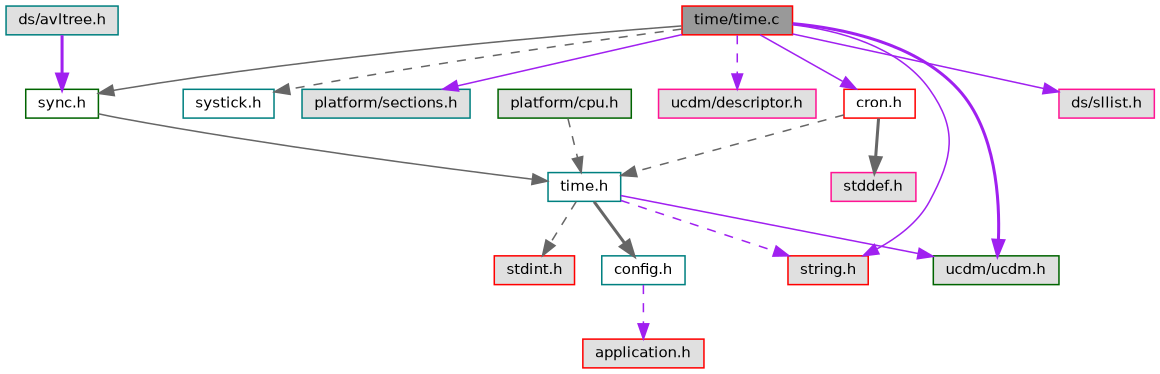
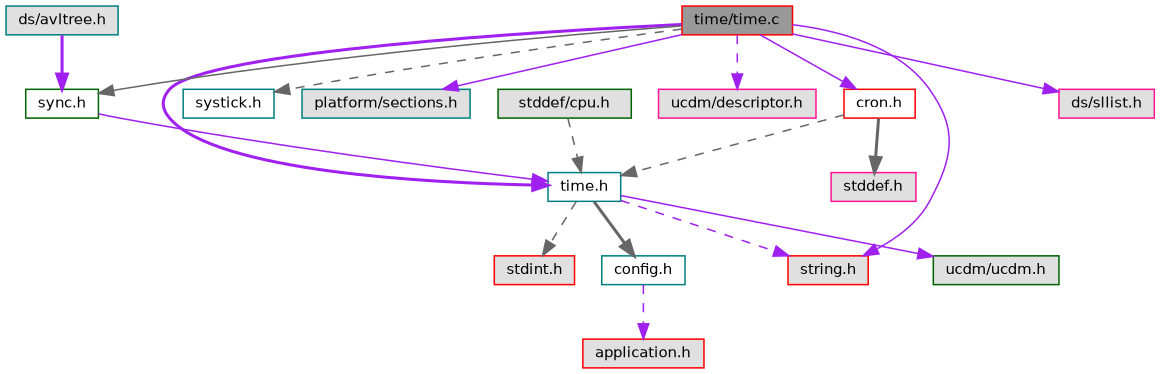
(950, 82) -> (164, 101)
(565, 104) -> (565, 104)
(315, 150) -> (315, 150)
